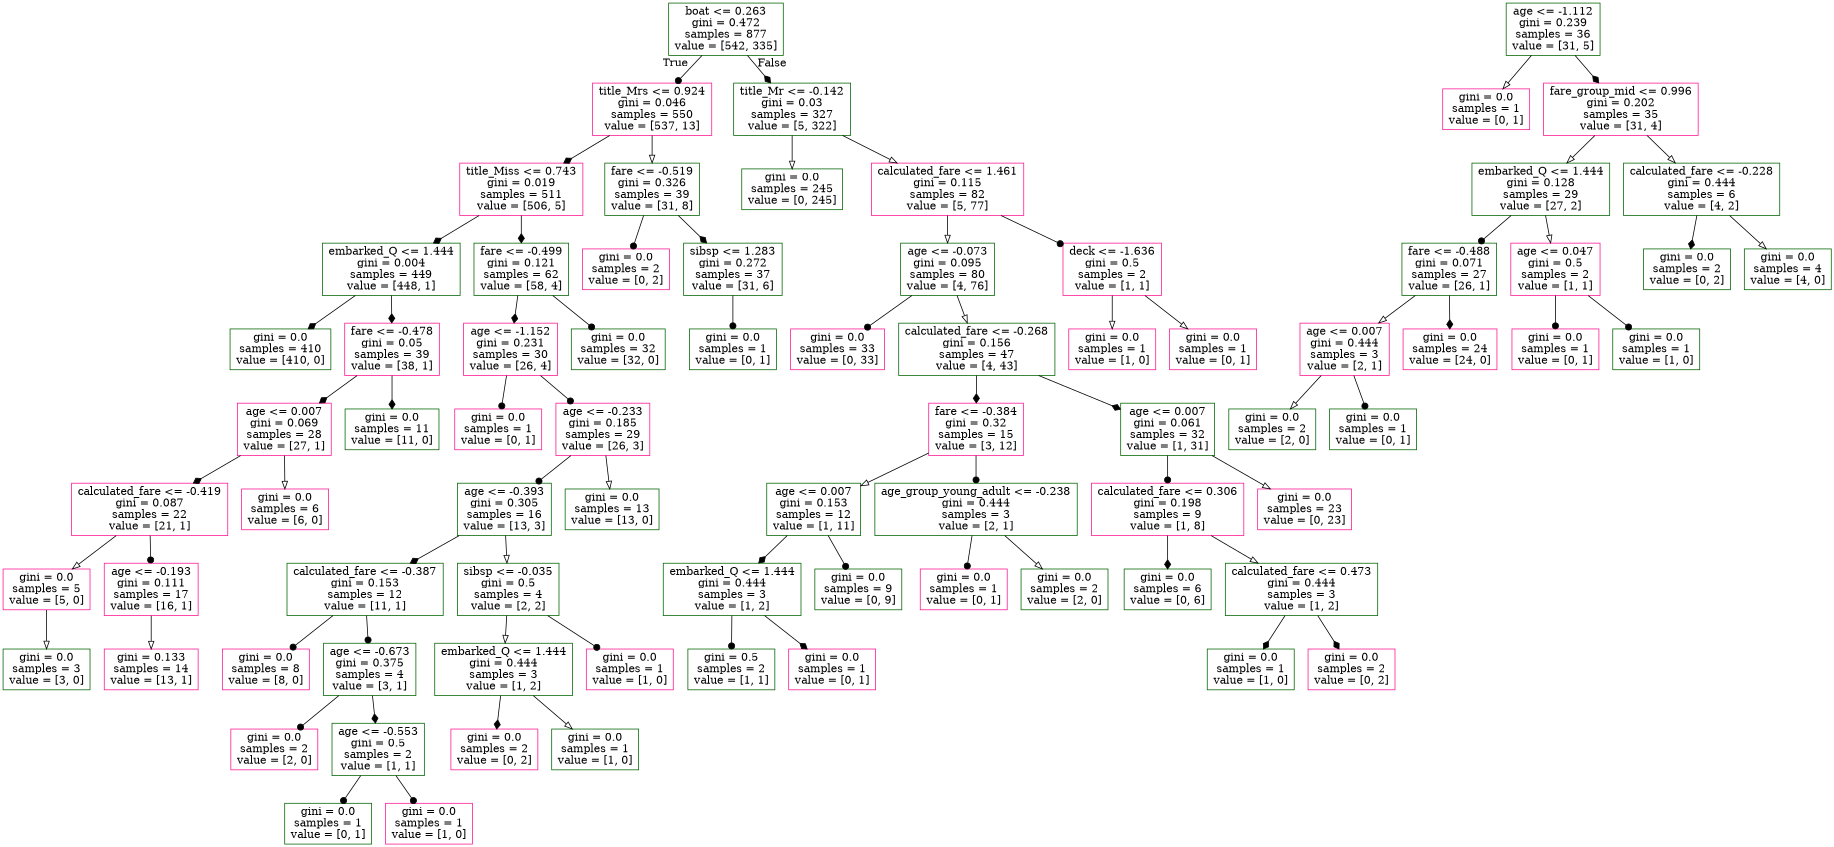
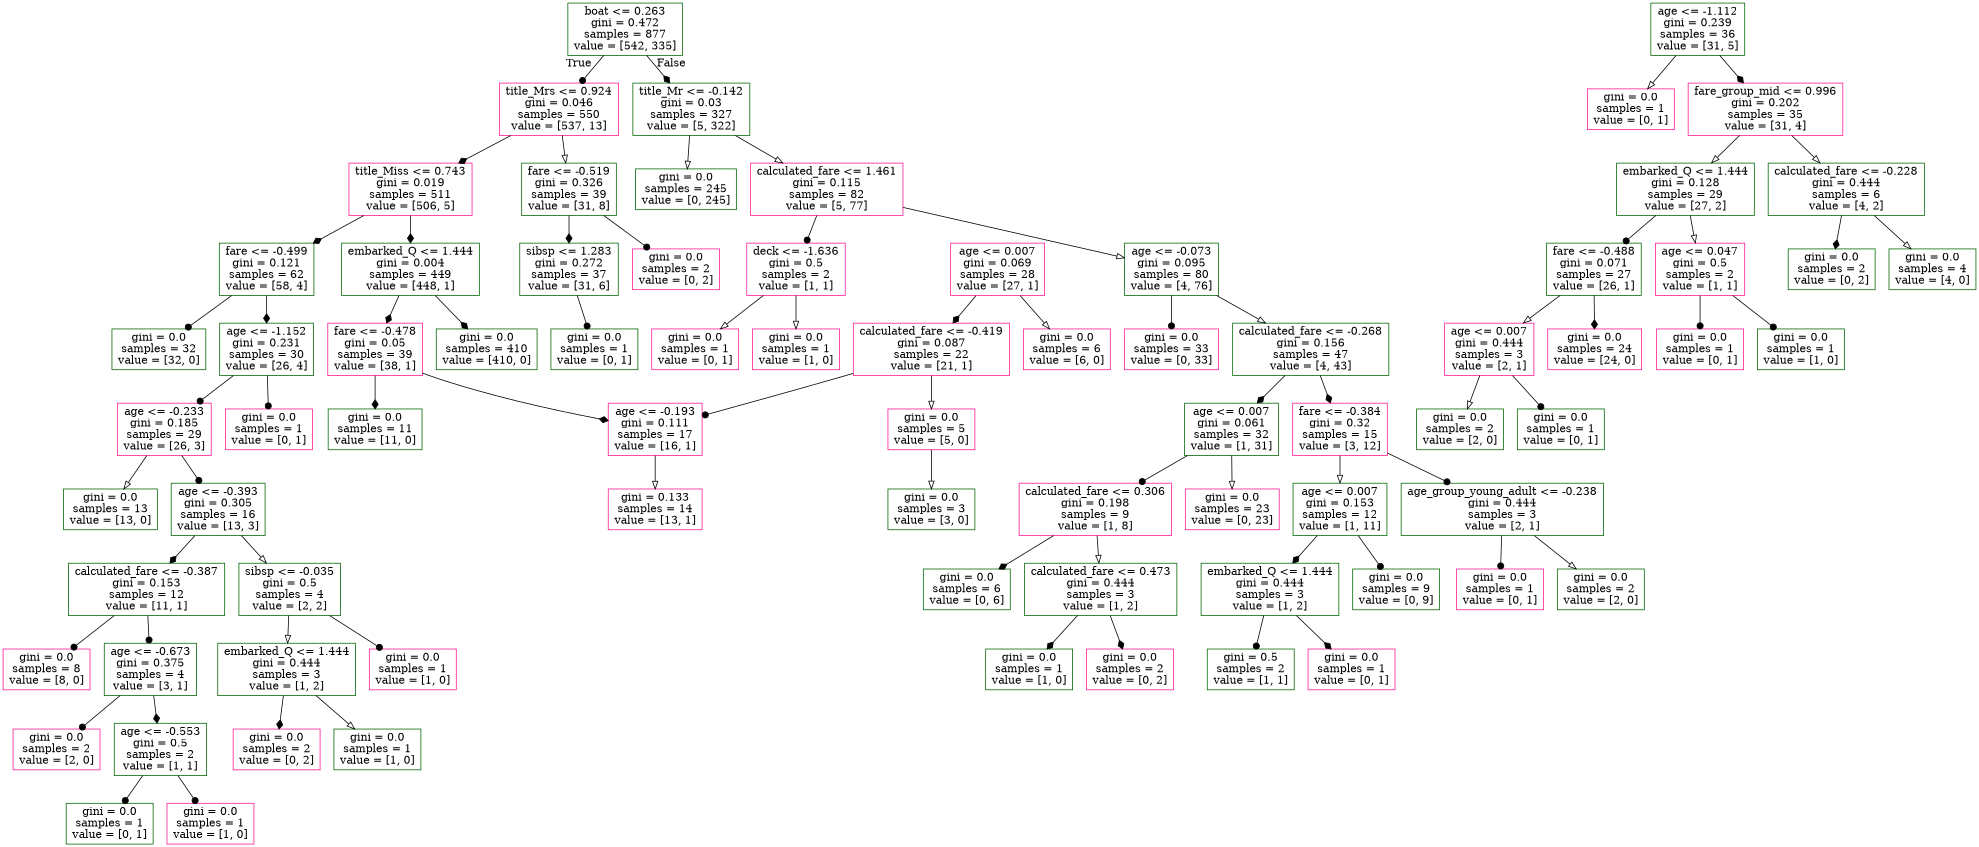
(511, 349) -> (267, 349)
(342, 387) -> (510, 399)
